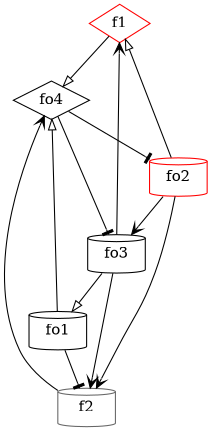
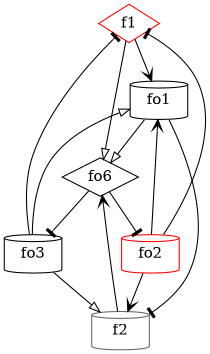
none -> (141, 55)
(51, 100) -> (100, 177)
(150, 104) -> (205, 128)
(118, 149) -> (45, 127)
(151, 211) -> (154, 182)
(103, 325) -> (73, 289)
